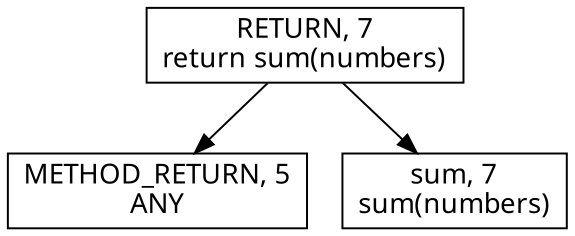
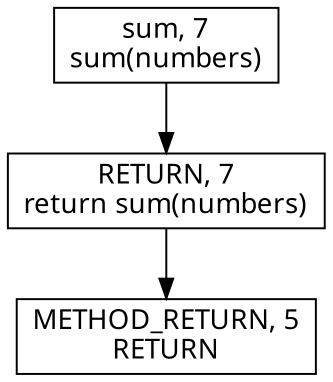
(373, 111) -> (166, 108)
(157, 205) -> (166, 350)
